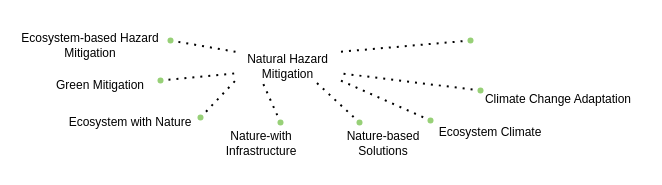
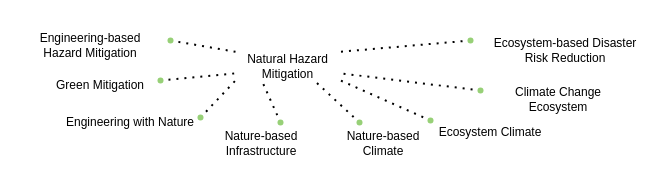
(91, 46) -> (91, 46)
none -> (566, 51)
(559, 100) -> (559, 100)
(131, 123) -> (131, 123)
(262, 144) -> (262, 144)
(384, 144) -> (384, 144)
